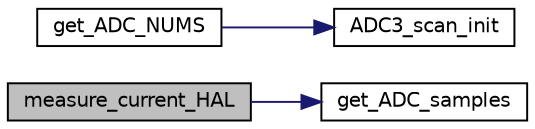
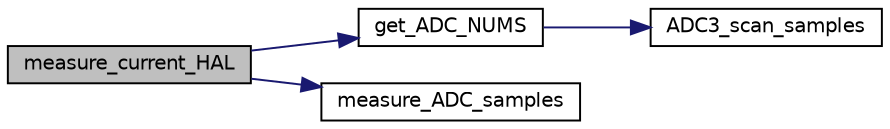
(424, 27) -> (766, 27)
none -> (295, 45)
(424, 102) -> (451, 102)
